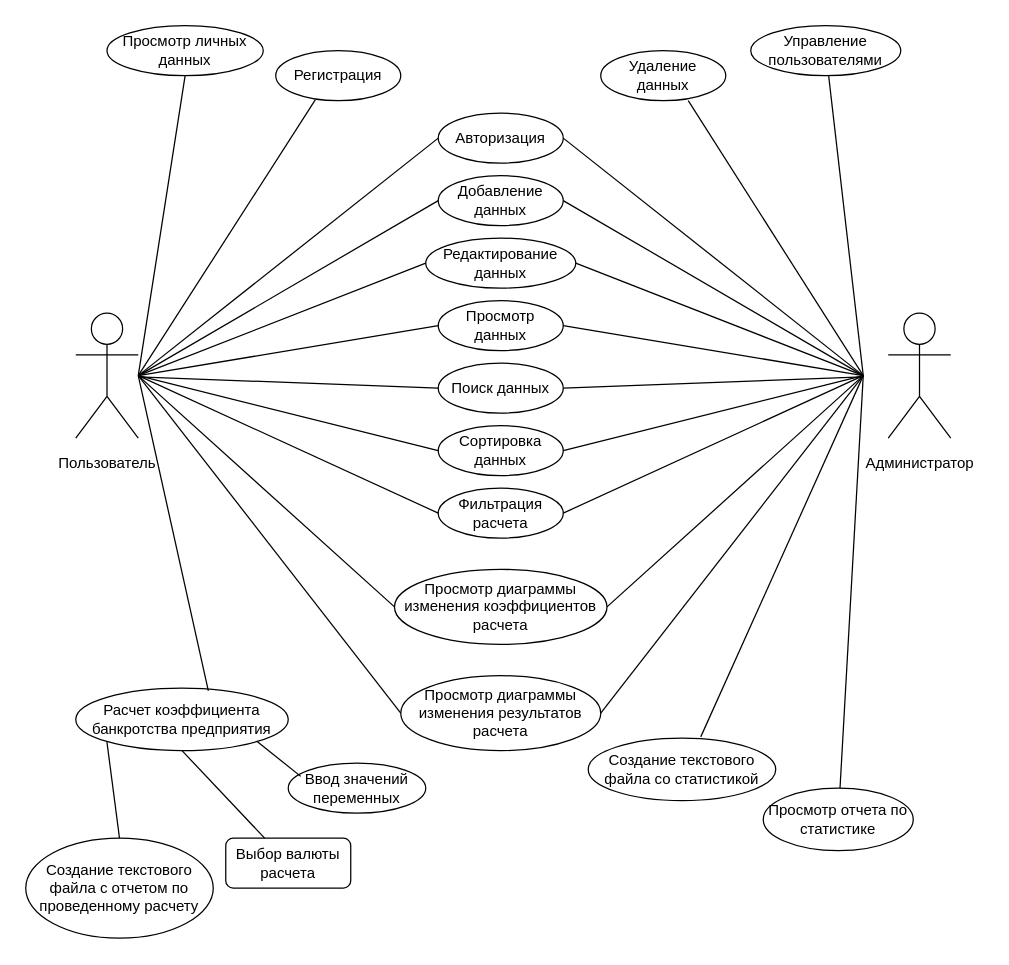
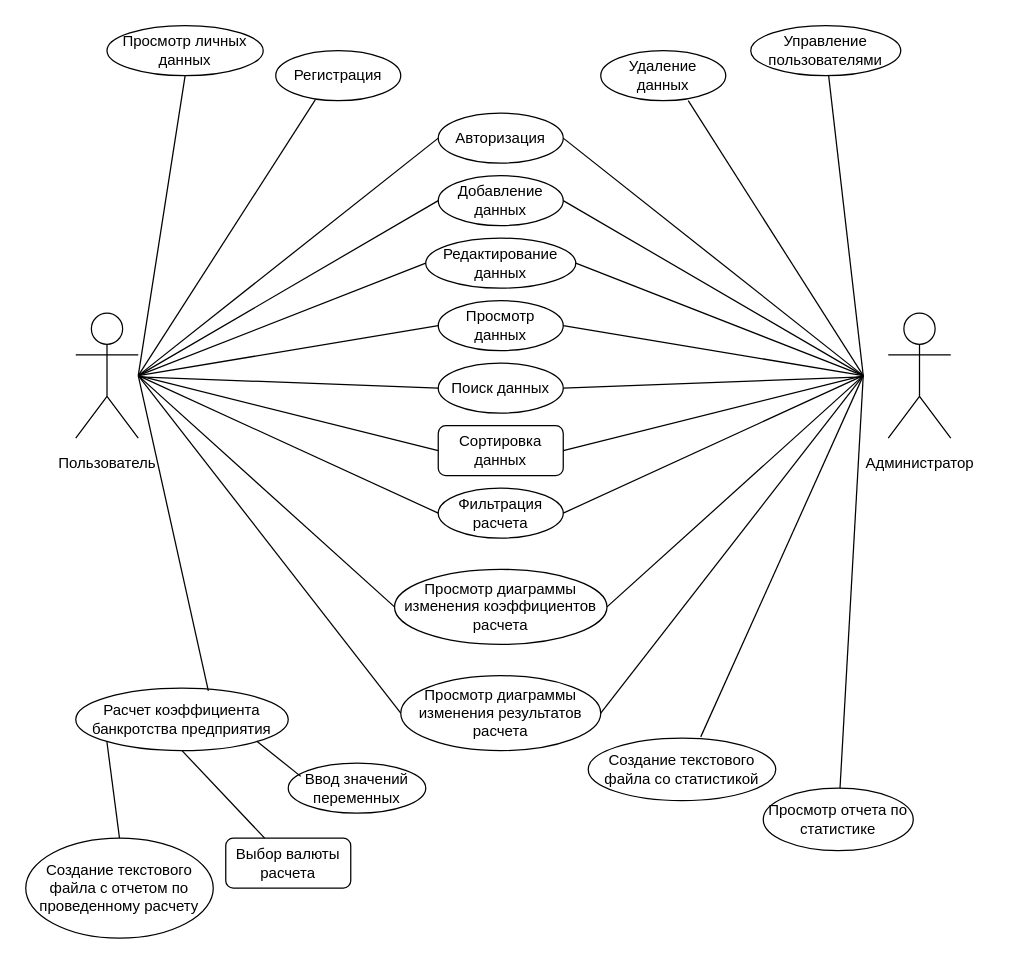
(501, 451) -> (501, 451)
